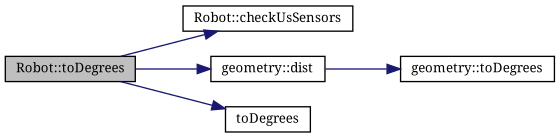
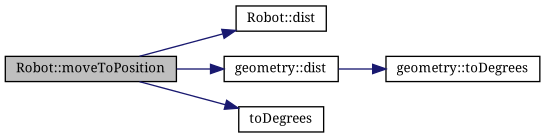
(268, 19) -> (281, 19)
(70, 69) -> (91, 69)
